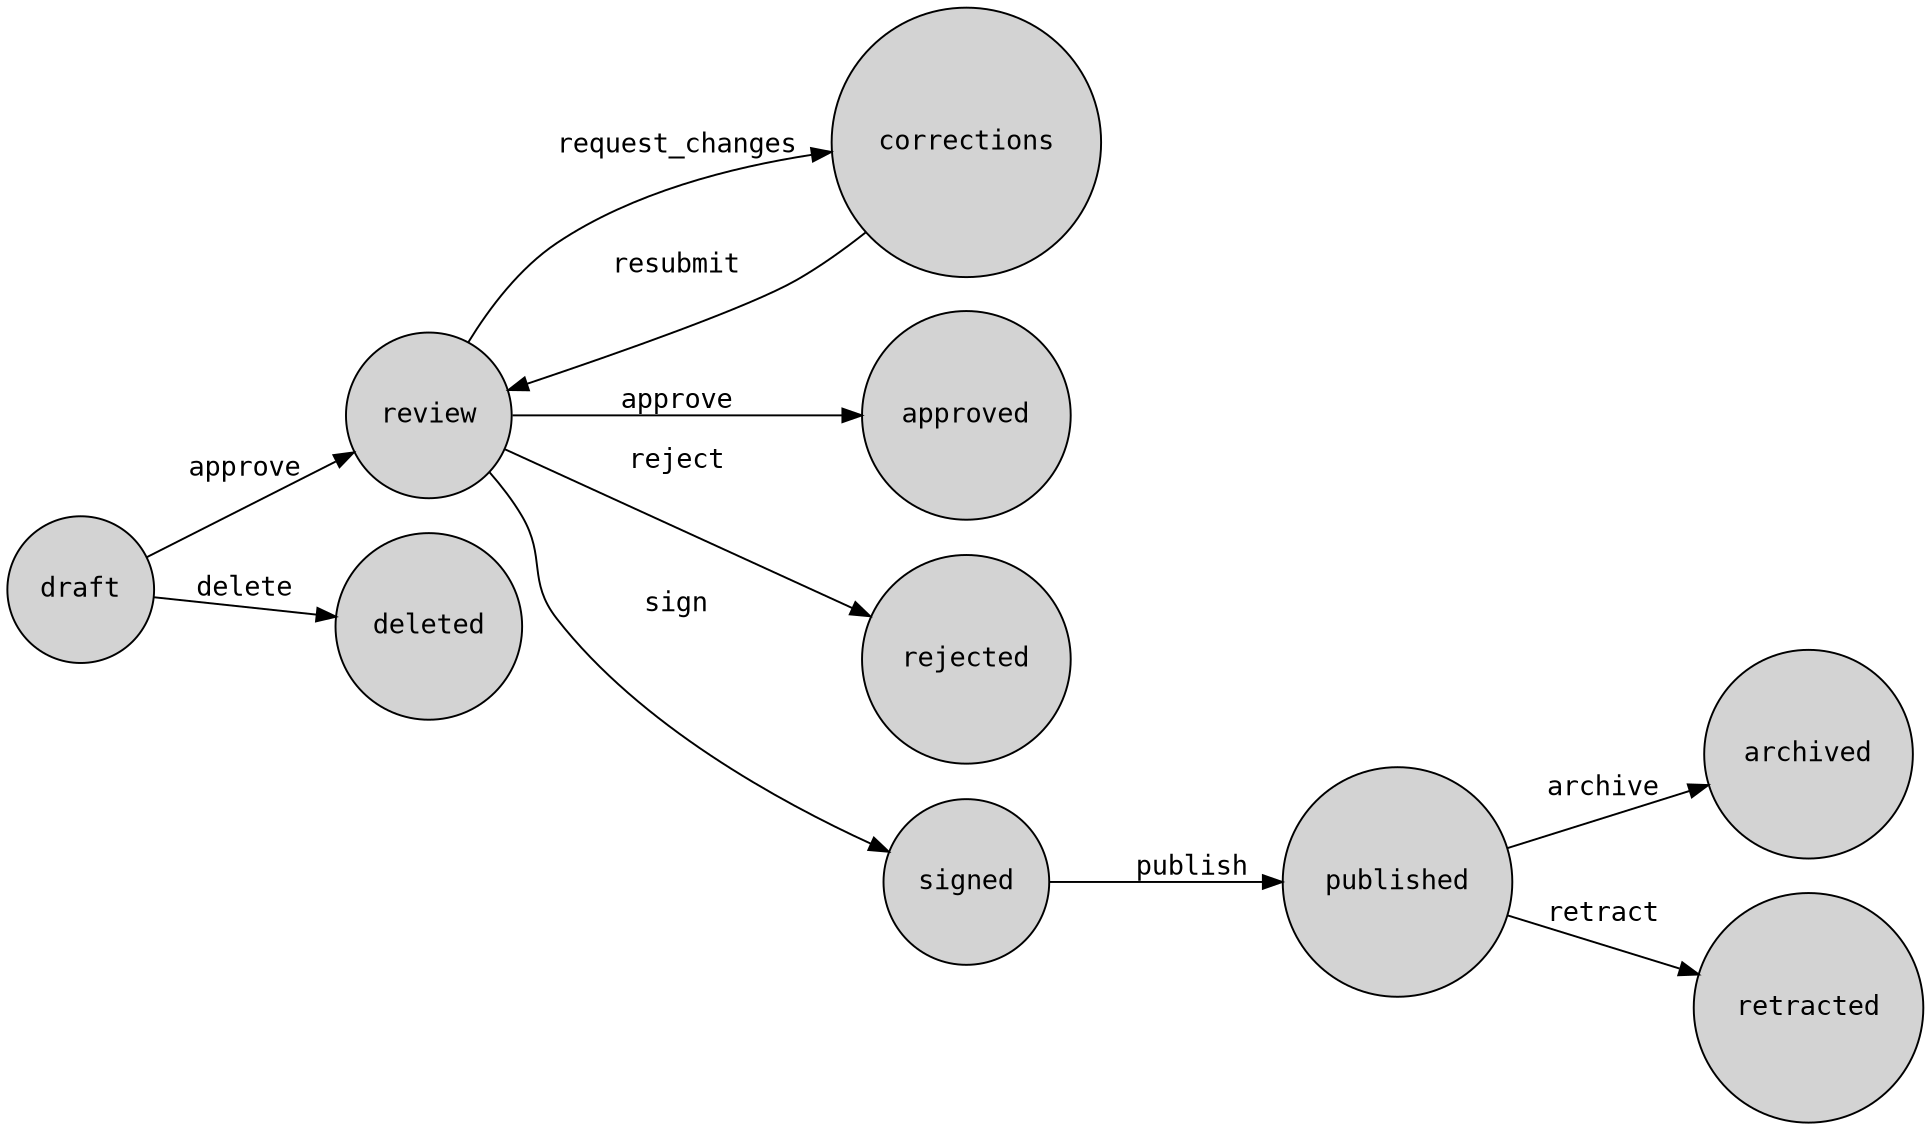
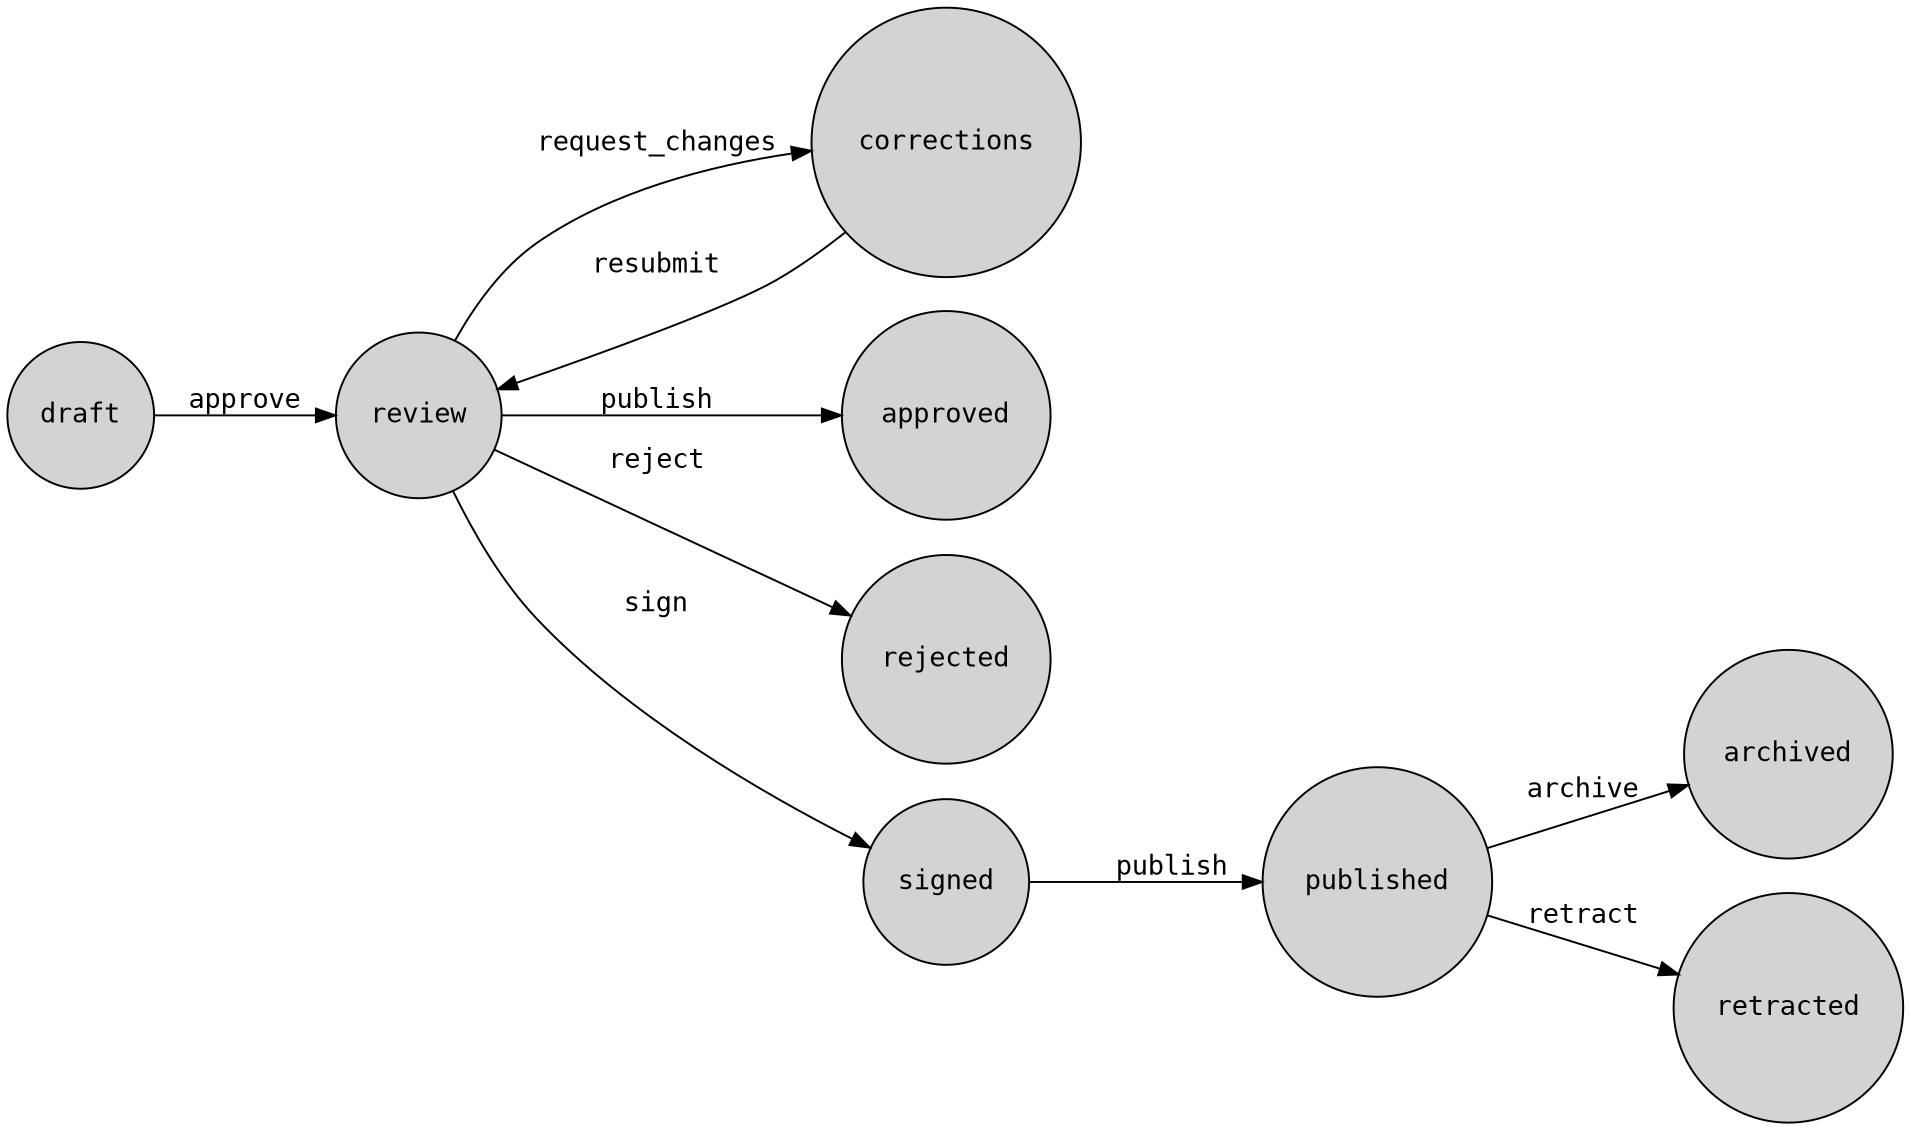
(677, 401) -> (657, 401)
(429, 626) -> none
